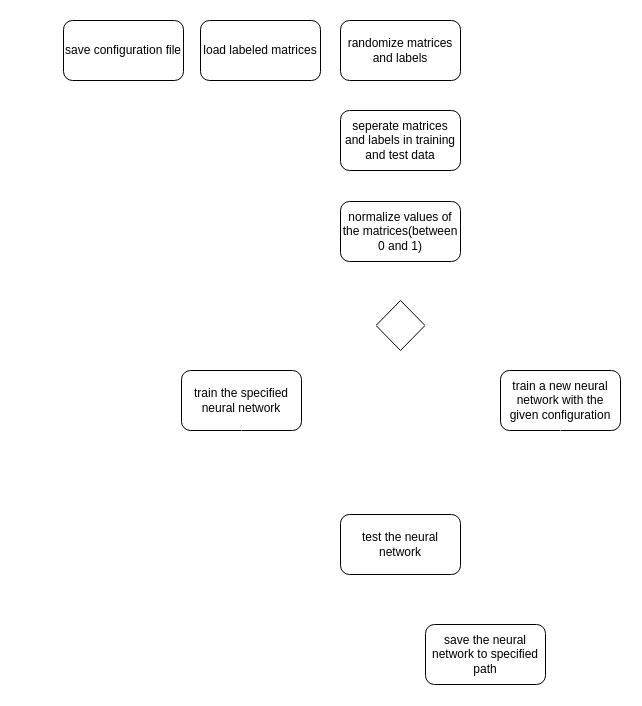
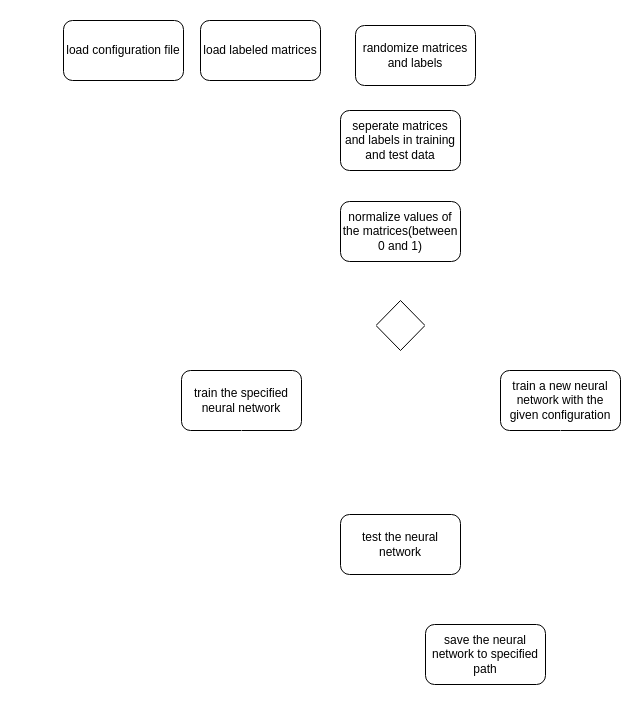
(124, 51) -> (124, 51)
(401, 51) -> (416, 56)
